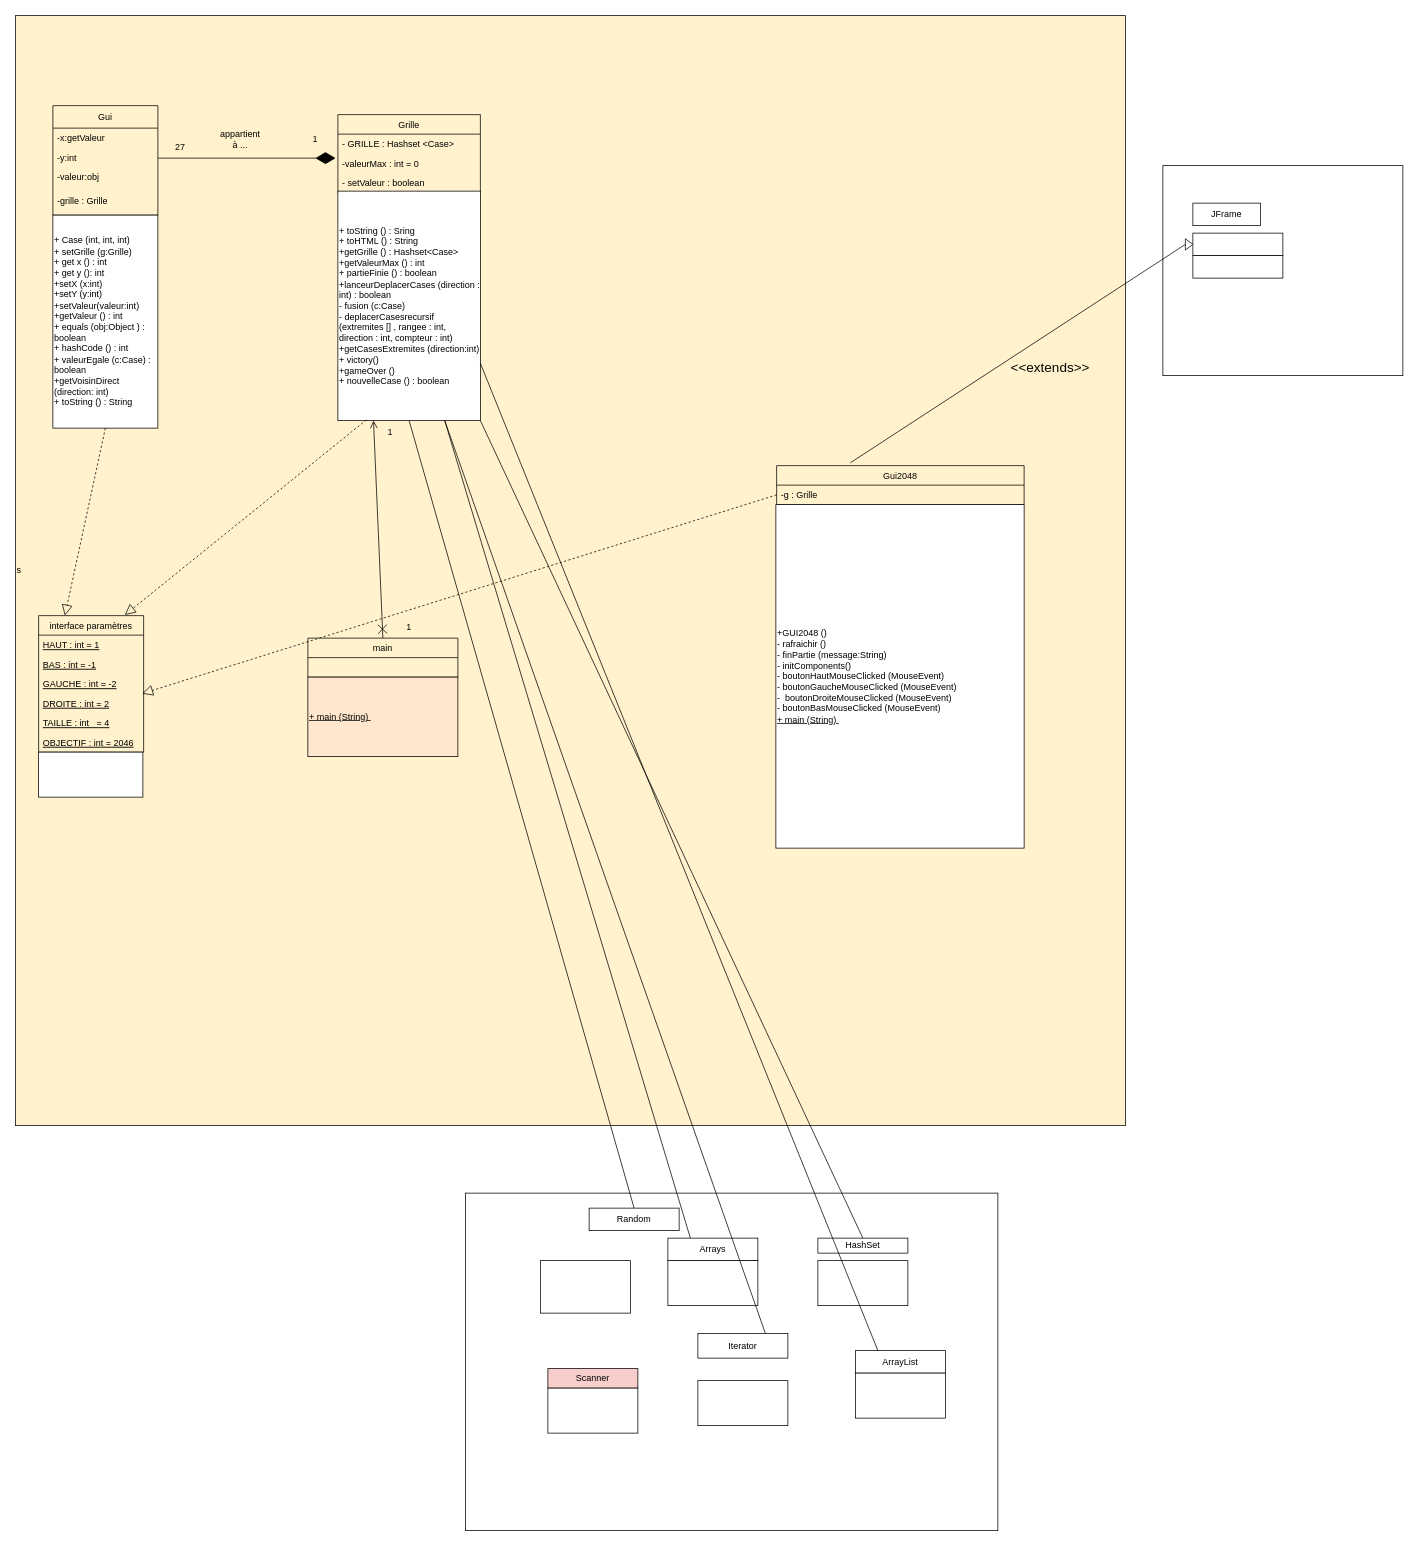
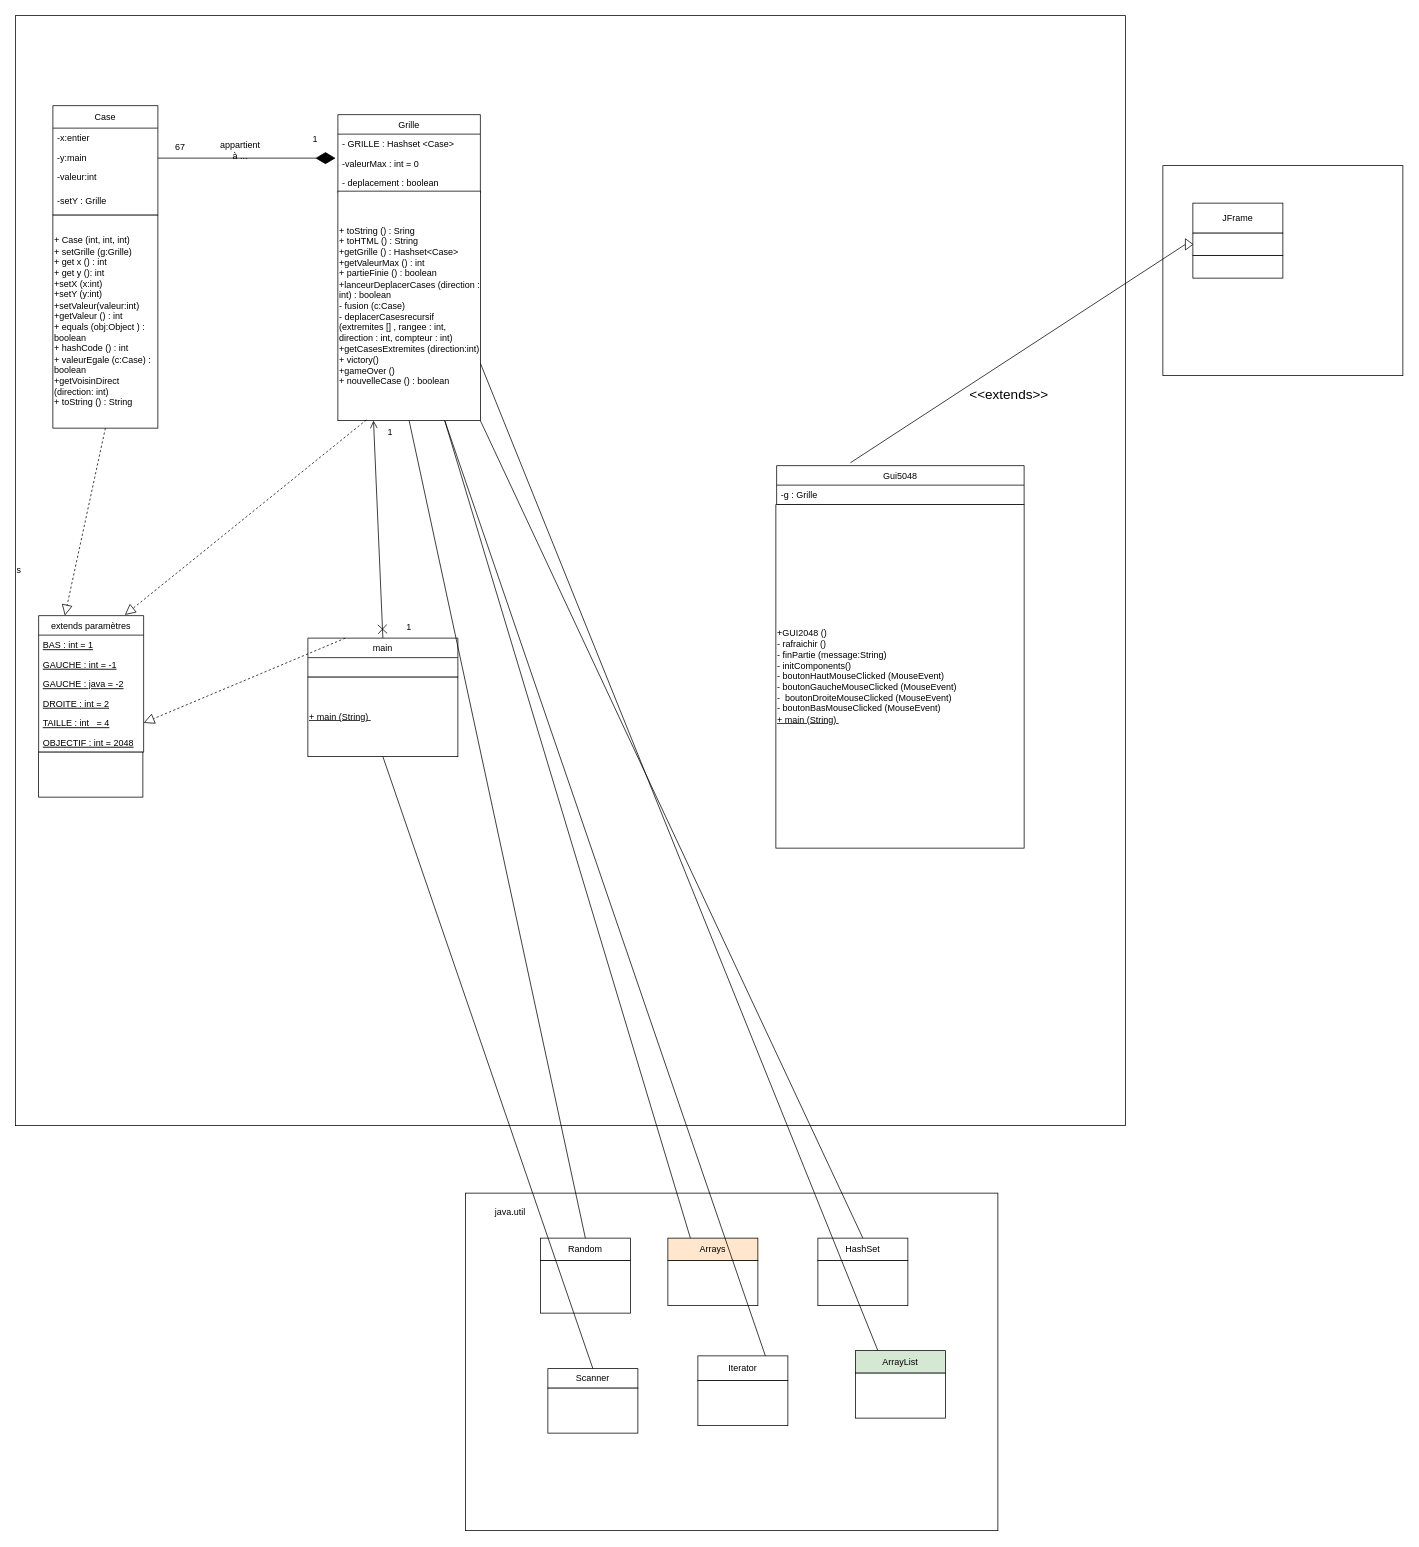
(105, 117) -> (105, 117)
(85, 138) -> (77, 138)
(240, 139) -> (240, 150)
(180, 147) -> (180, 147)
(70, 158) -> (72, 158)
(82, 177) -> (81, 177)
(388, 183) -> (393, 183)
(87, 201) -> (85, 201)
(1227, 214) -> (1238, 218)
(1050, 368) -> (1009, 394)
(900, 476) -> (900, 476)
(552, 565) -> none
(570, 570) -> (570, 570)
(91, 626) -> (91, 626)
(71, 645) -> (68, 645)
(71, 665) -> (79, 665)
none -> (248, 679)
(79, 684) -> (82, 684)
(383, 717) -> (383, 717)
(89, 743) -> (89, 743)
none -> (488, 1063)
none -> (510, 1212)
(634, 1219) -> (585, 1249)
(863, 1245) -> (863, 1249)
(713, 1249) -> (713, 1249)
(743, 1346) -> (743, 1368)
(900, 1362) -> (900, 1362)
(593, 1378) -> (593, 1378)
